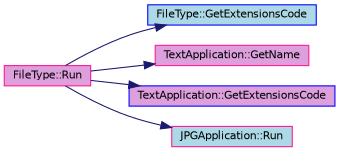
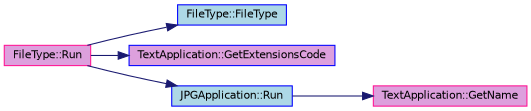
(232, 15) -> (232, 15)
(117, 68) -> (327, 96)
(232, 137) -> (232, 96)
